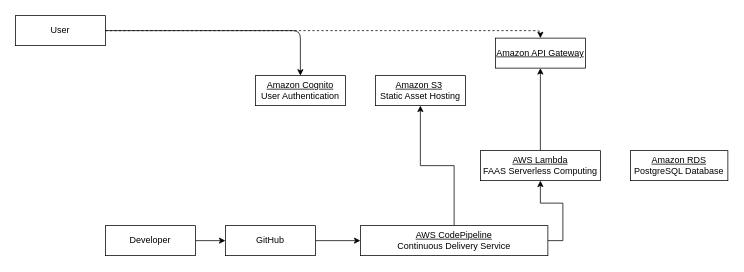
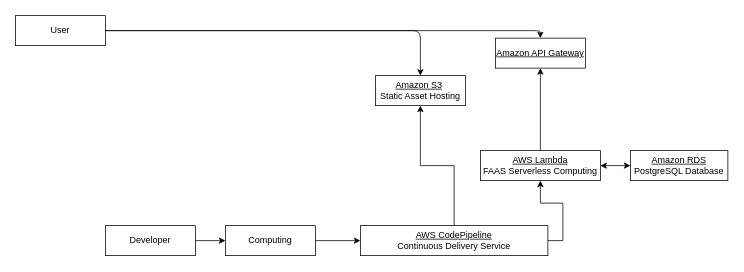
(481, 30) -> (481, 30)
(300, 51) -> none
none -> (420, 51)
(300, 90) -> none
none -> (615, 165)
(270, 240) -> (270, 240)
